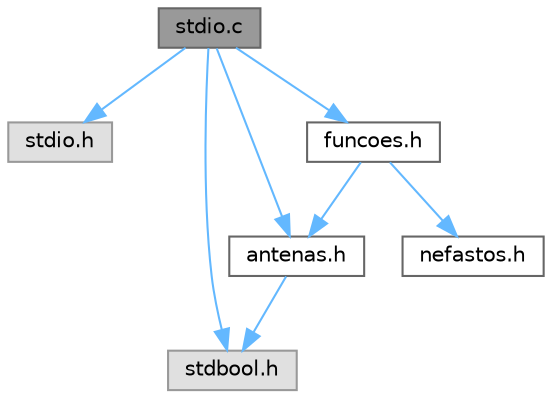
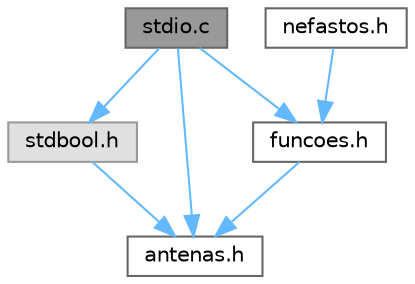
(60, 142) -> none
(416, 192) -> (329, 75)
(270, 304) -> (126, 192)
